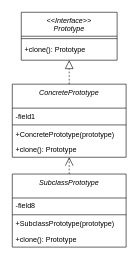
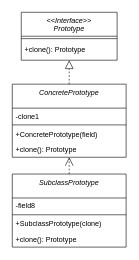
(28, 116) -> (29, 116)
(74, 134) -> (64, 134)
(73, 224) -> (64, 224)
